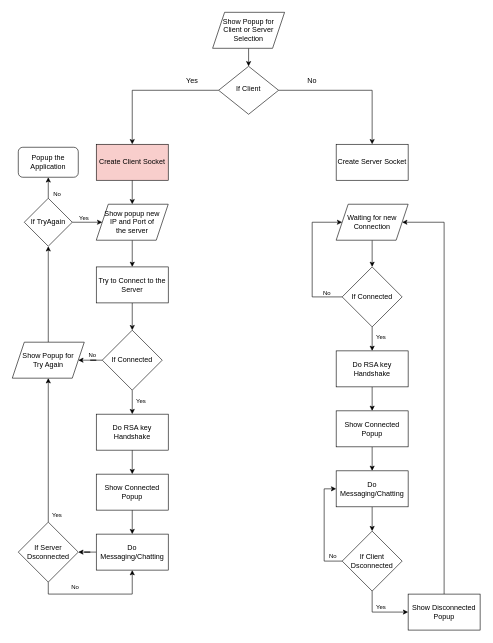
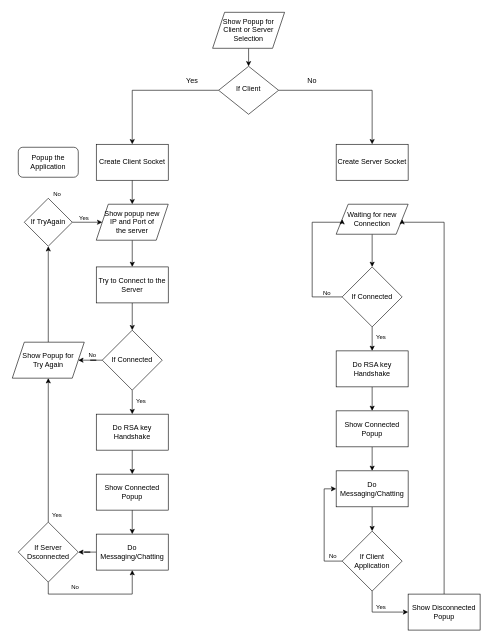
(132, 162) -> (132, 162)
(48, 182) -> none
(372, 222) -> (372, 219)
(372, 561) -> (372, 561)
